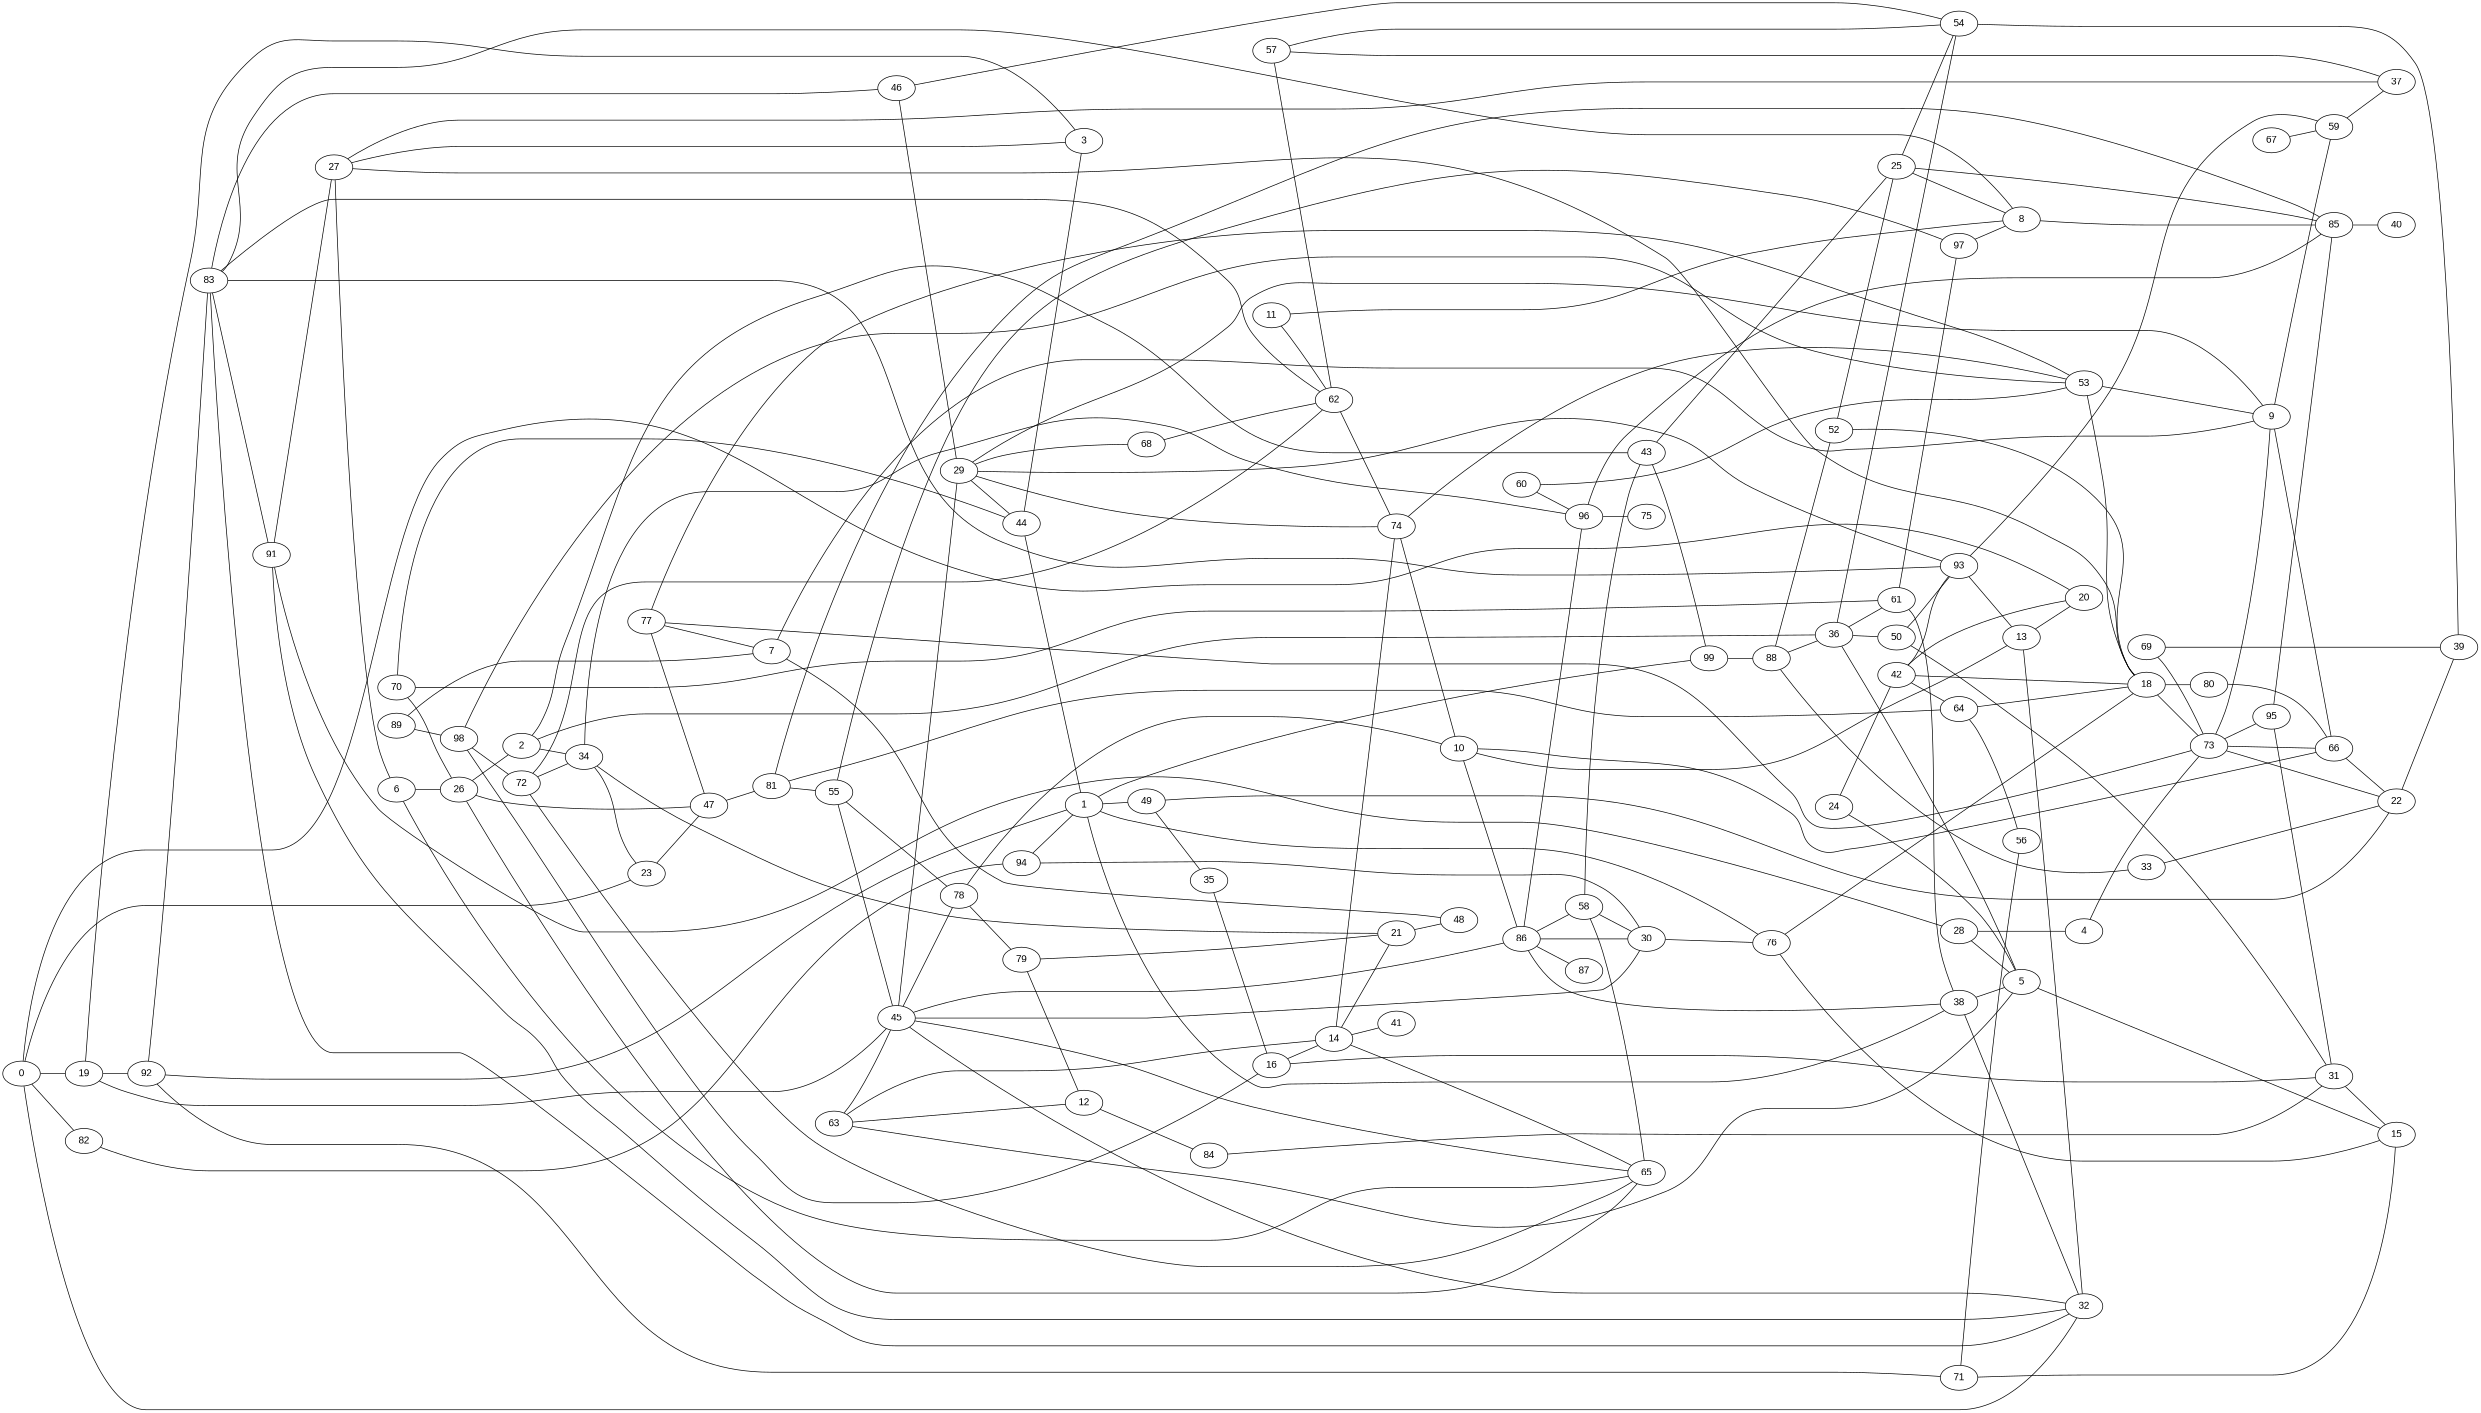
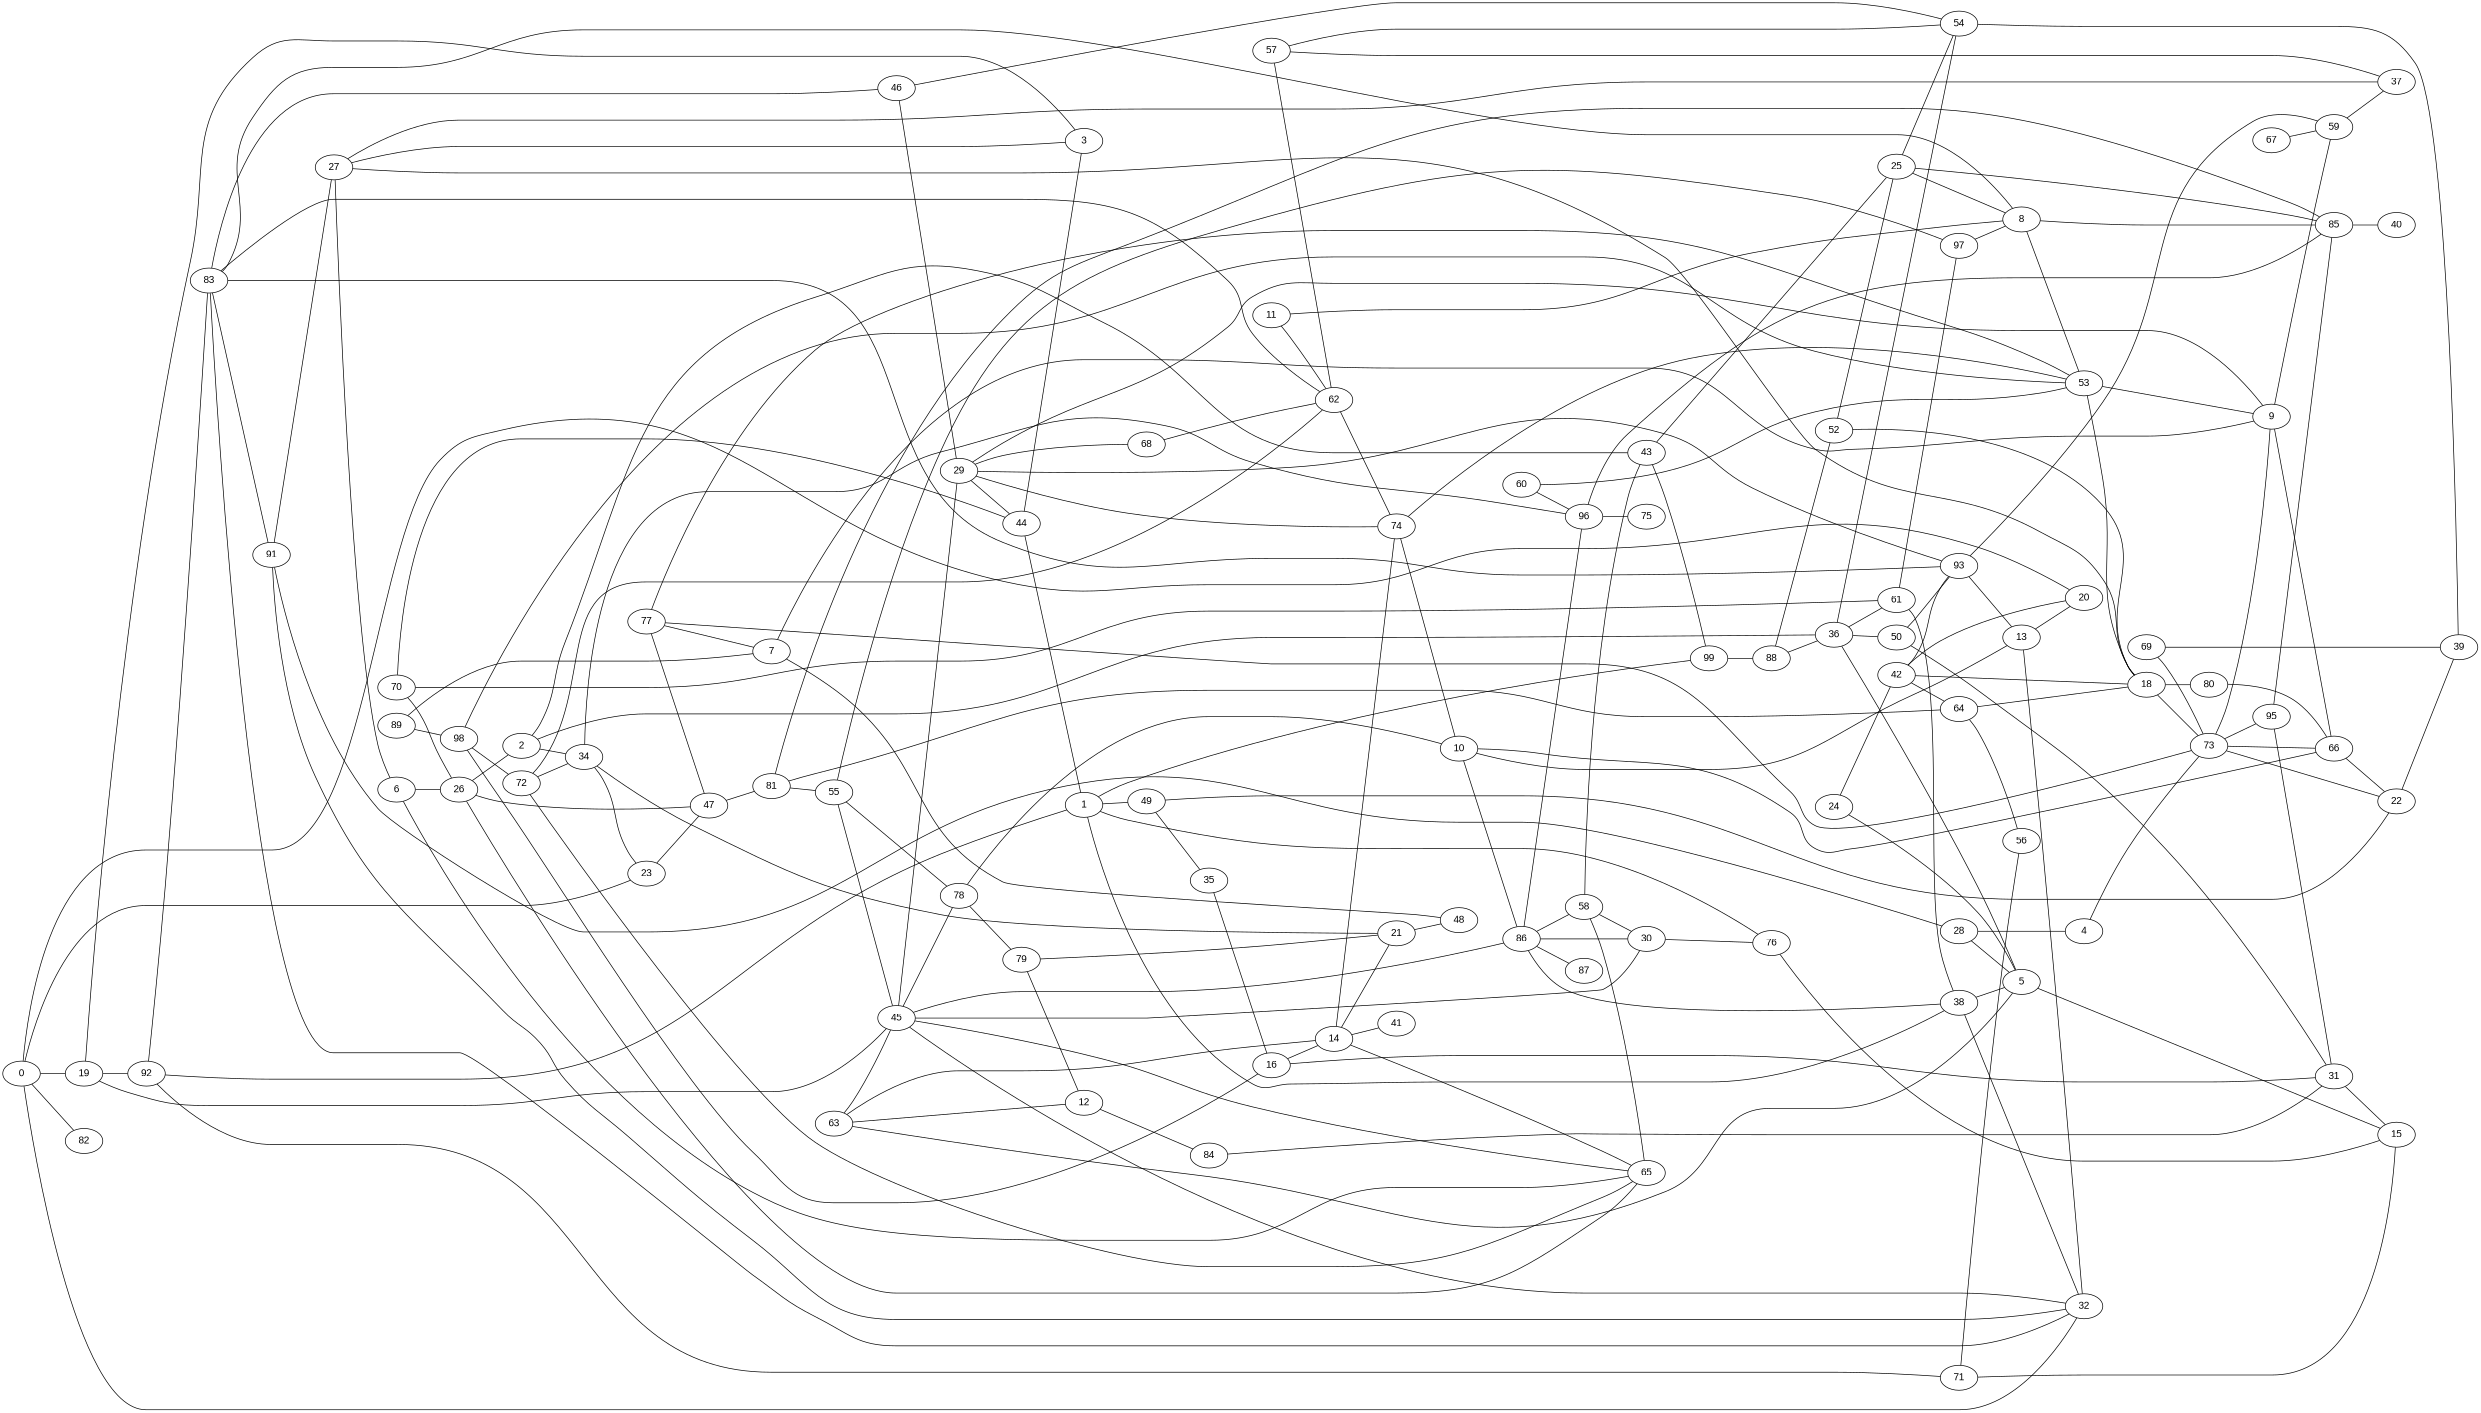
none -> (2053, 301)
(1959, 814) -> none
(1022, 863) -> none
(2147, 867) -> none
